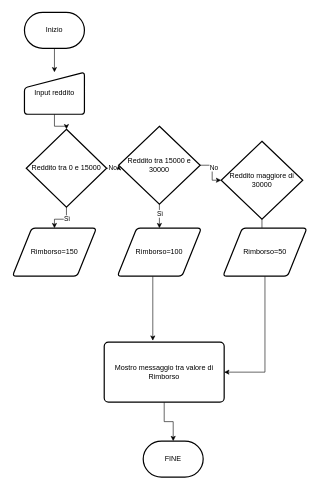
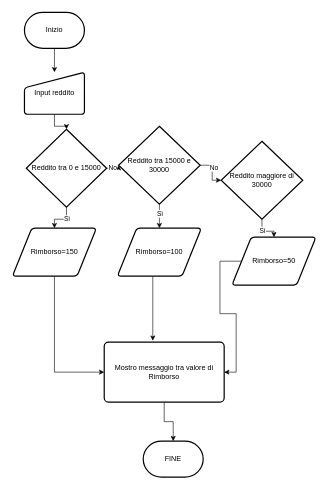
(265, 252) -> (274, 261)
none -> (54, 325)
